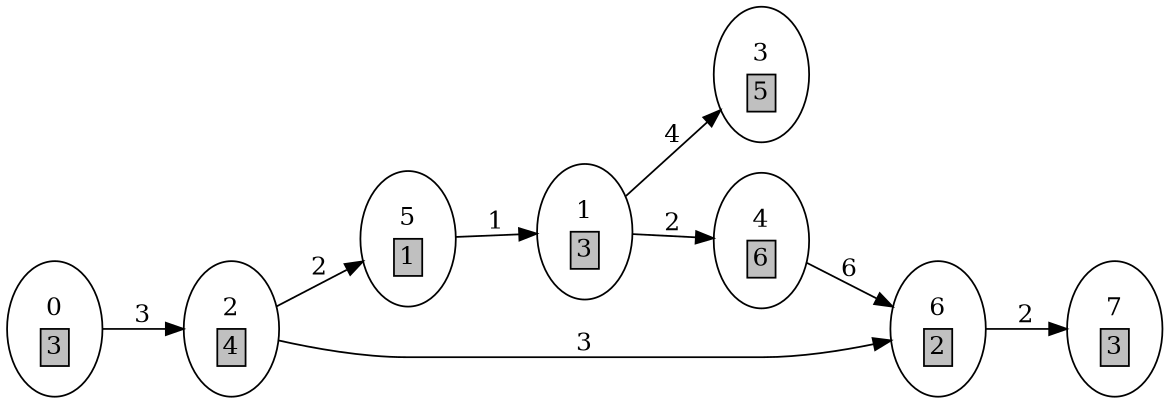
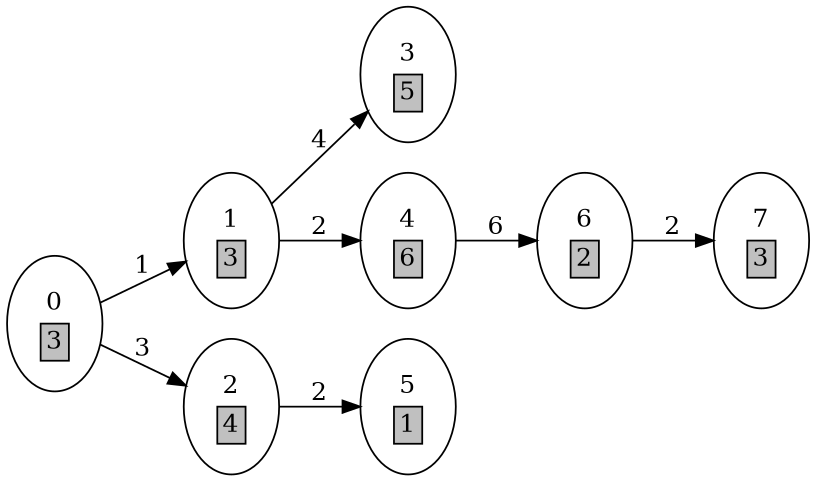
(487, 236) -> (135, 286)
(576, 357) -> none
